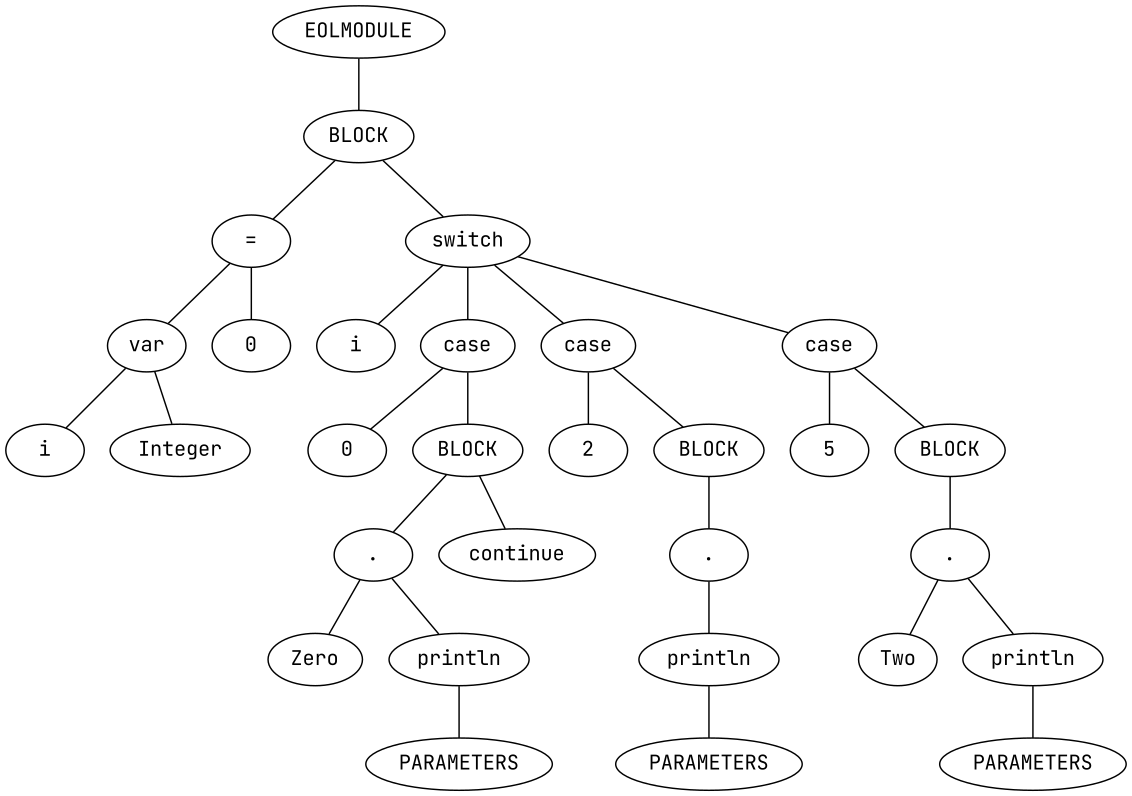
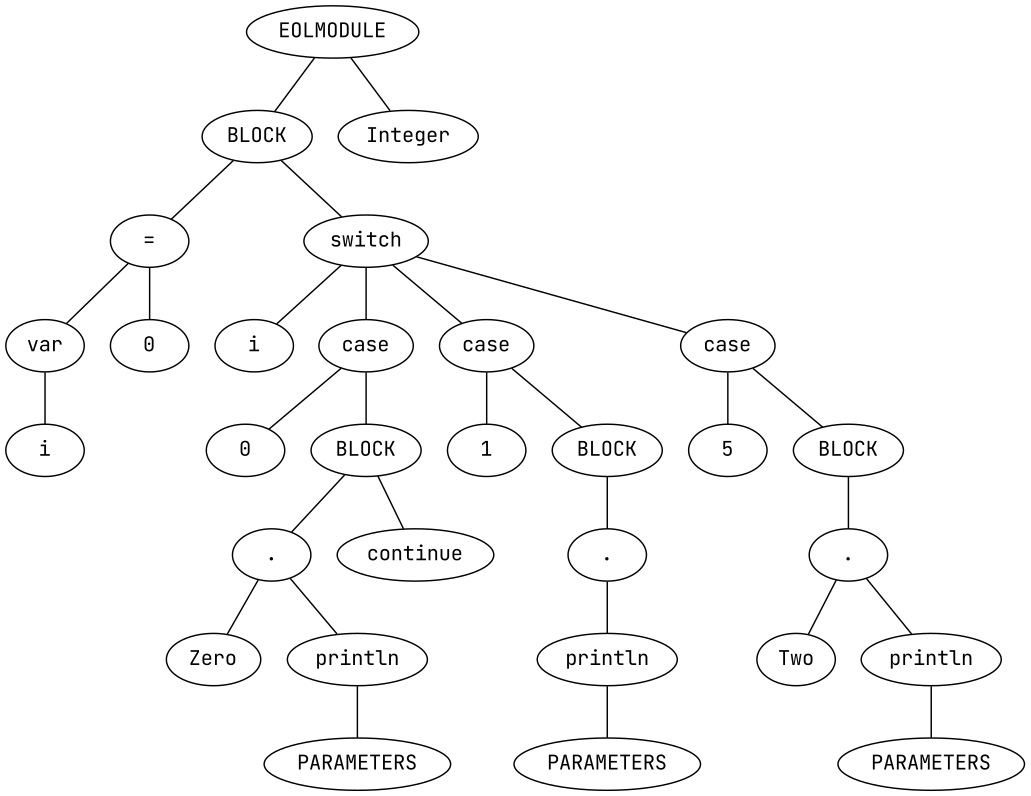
(163, 398) -> (371, 84)
(588, 450) -> (487, 450)
